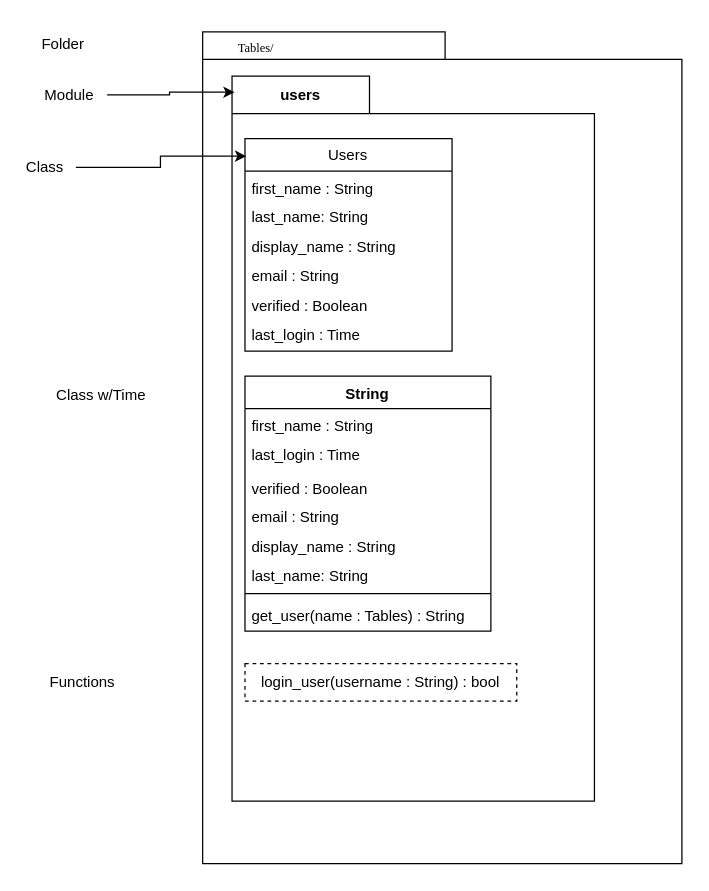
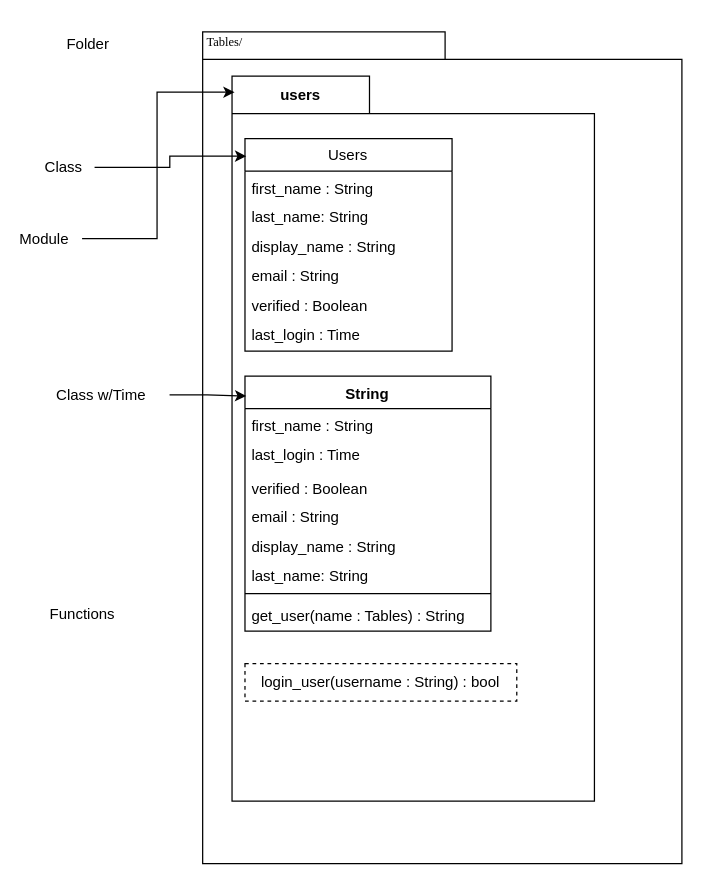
(63, 44) -> (88, 44)
(316, 51) -> (285, 44)
(69, 95) -> (44, 239)
(44, 168) -> (63, 168)
none -> (203, 395)
(82, 683) -> (82, 614)
